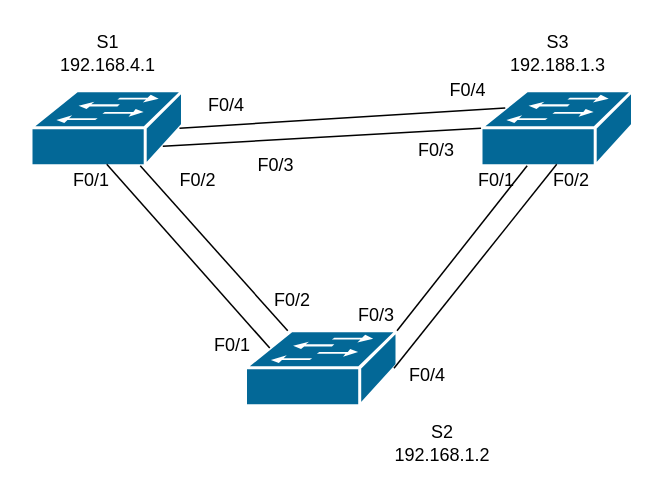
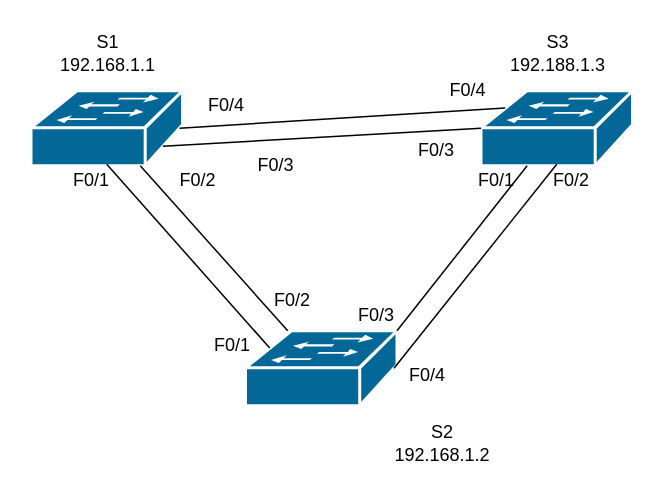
(108, 53) -> (108, 53)
